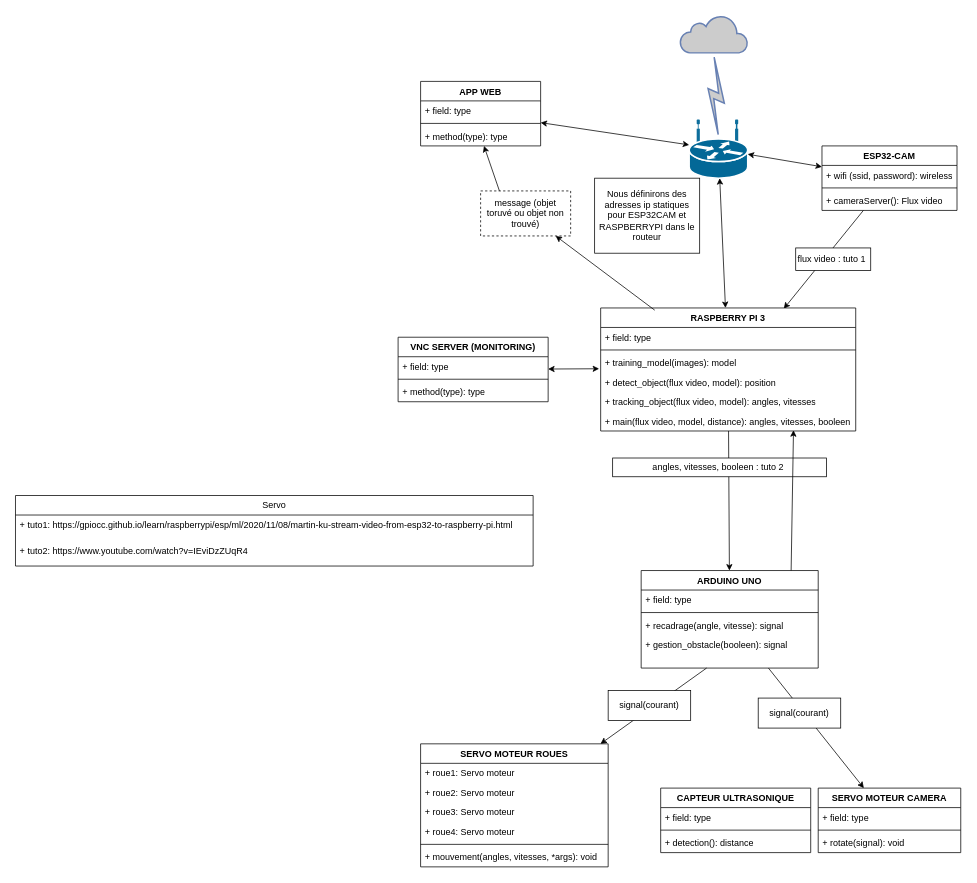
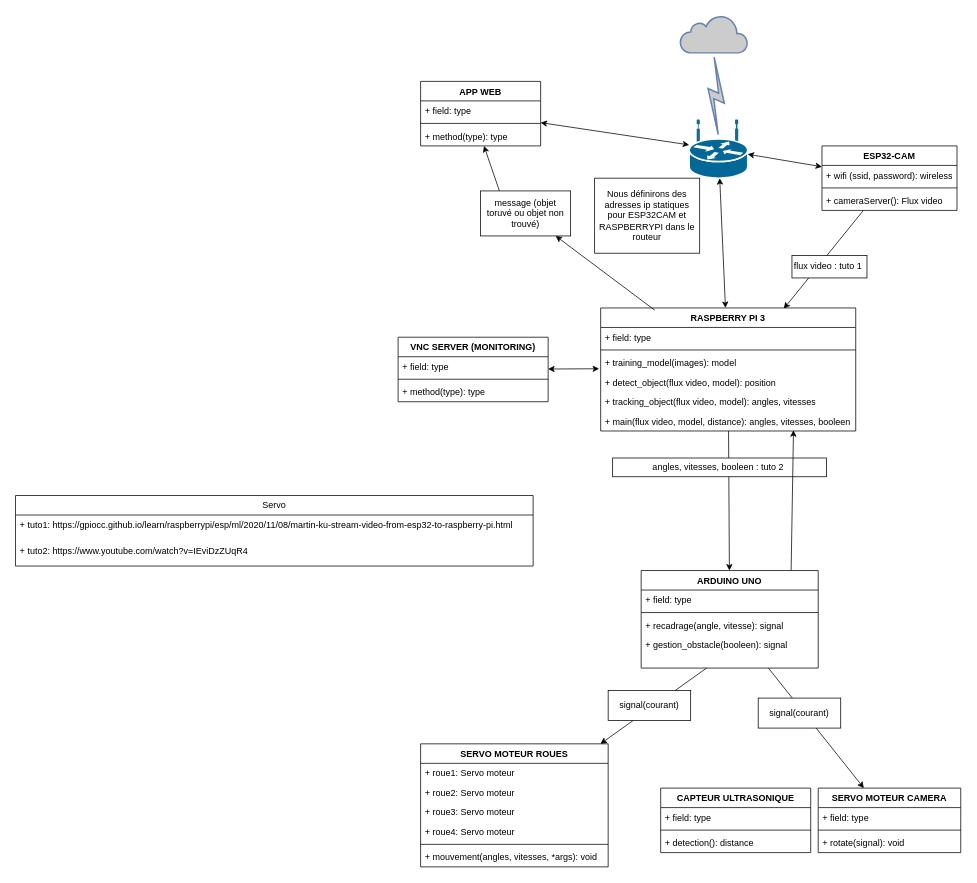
(525, 213) -> (525, 213)
(833, 259) -> (829, 267)
